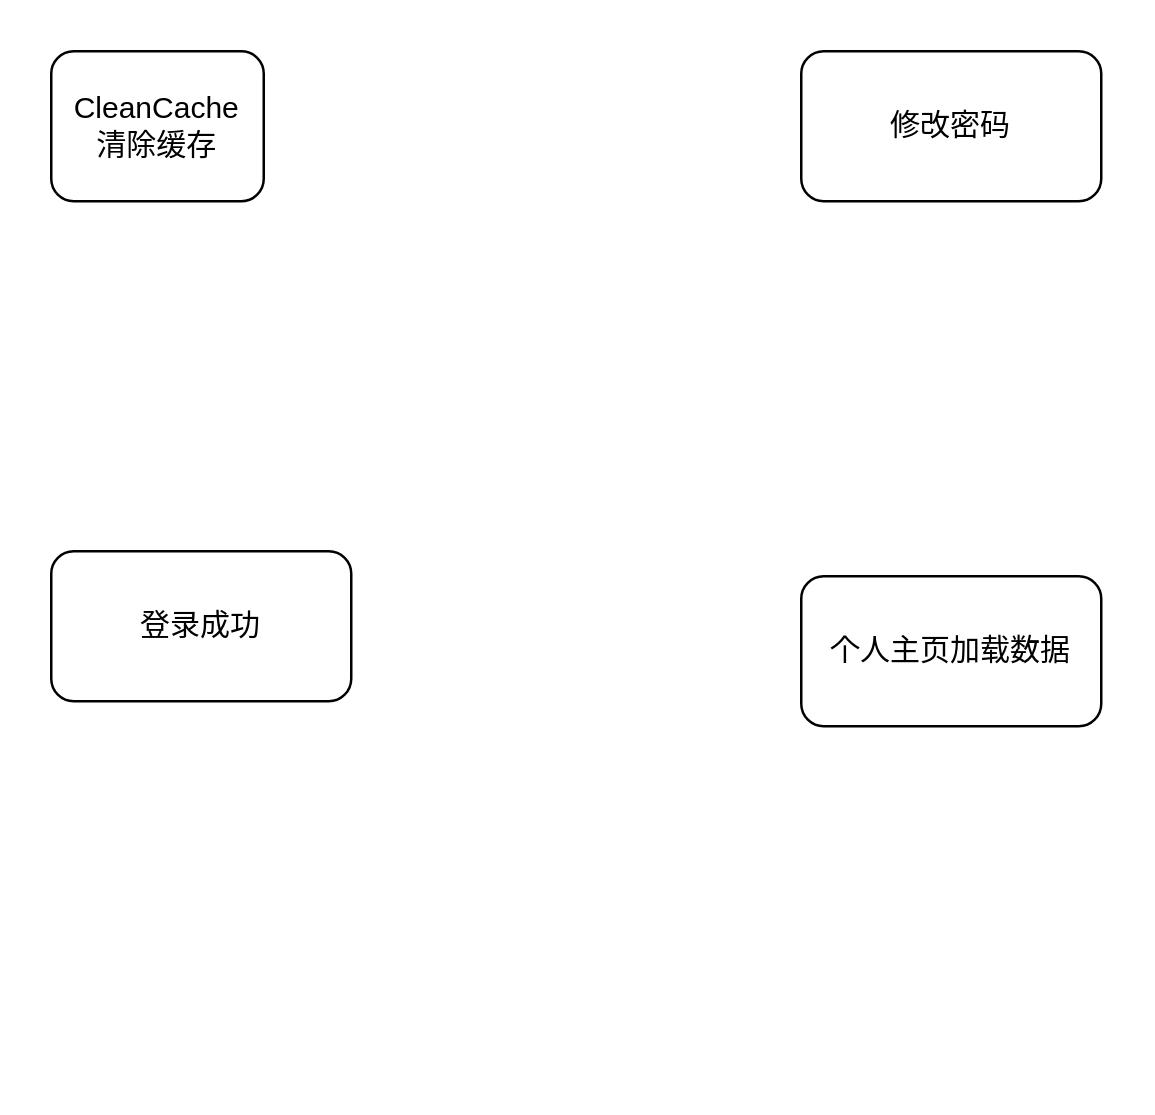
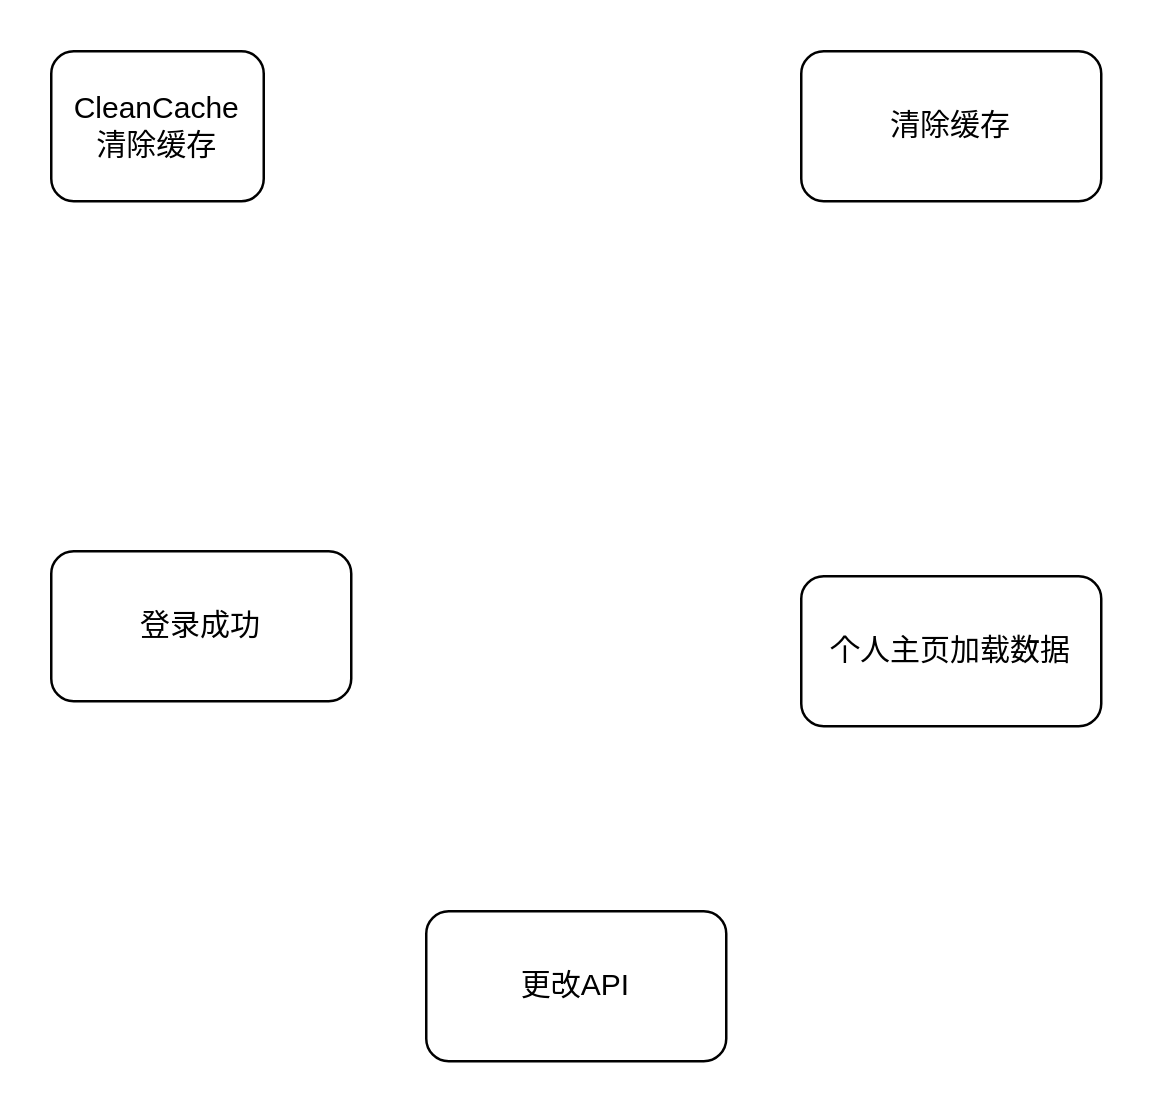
(951, 126) -> (951, 126)
none -> (576, 986)
